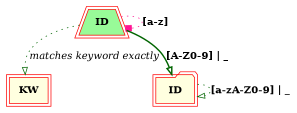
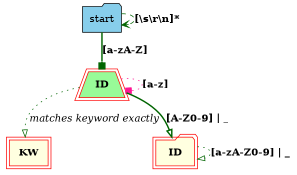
none -> (102, 19)
